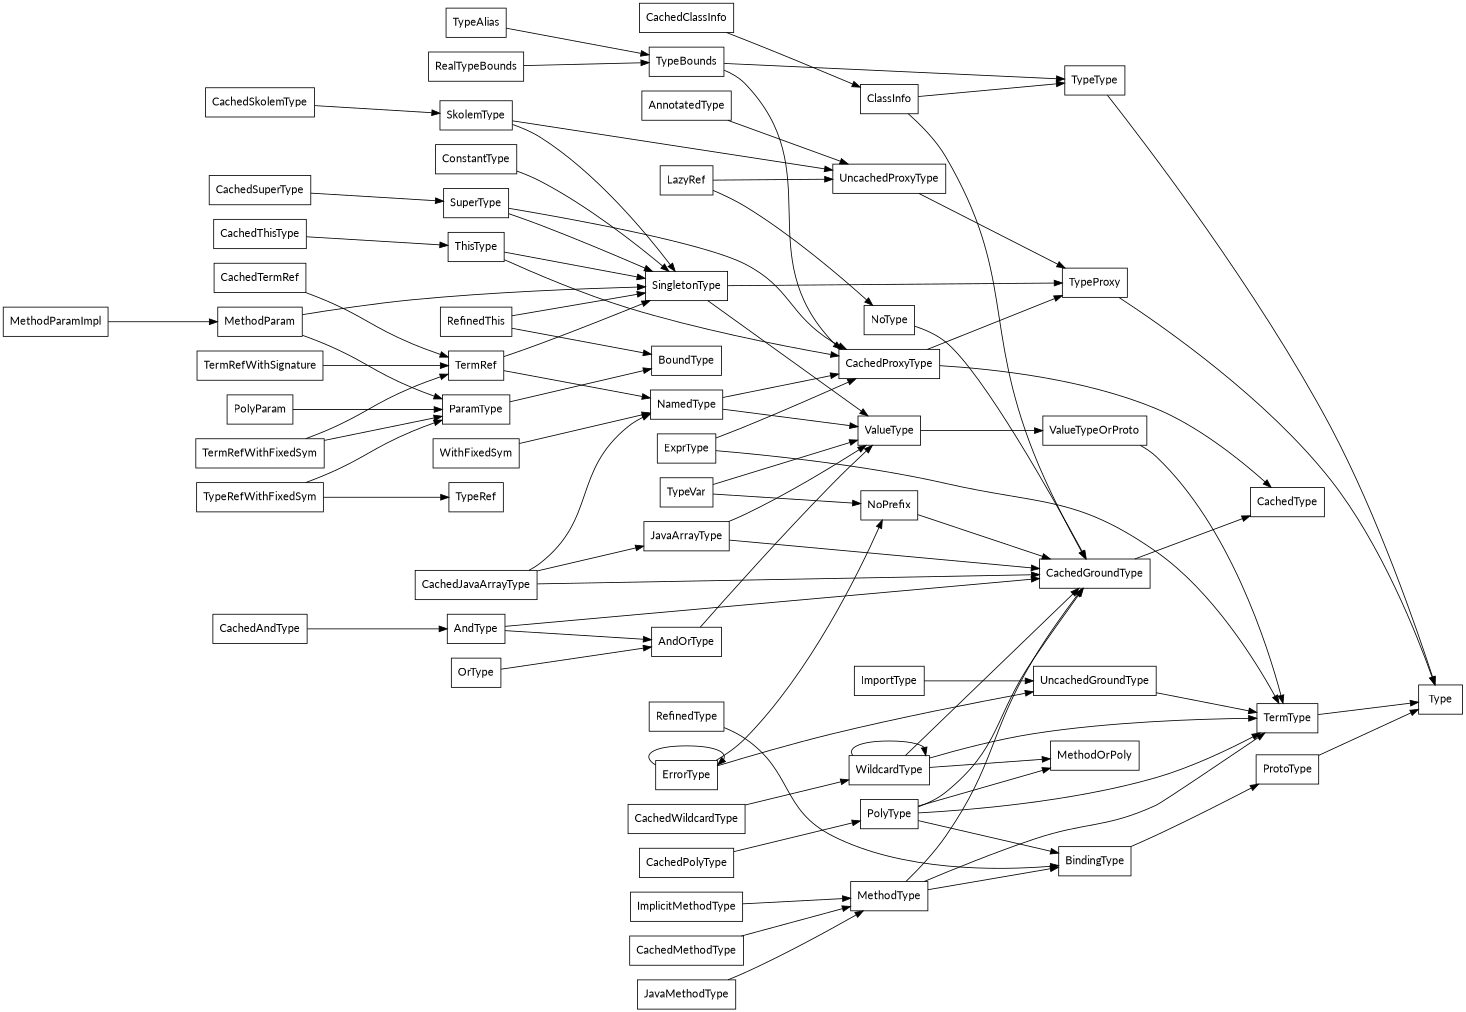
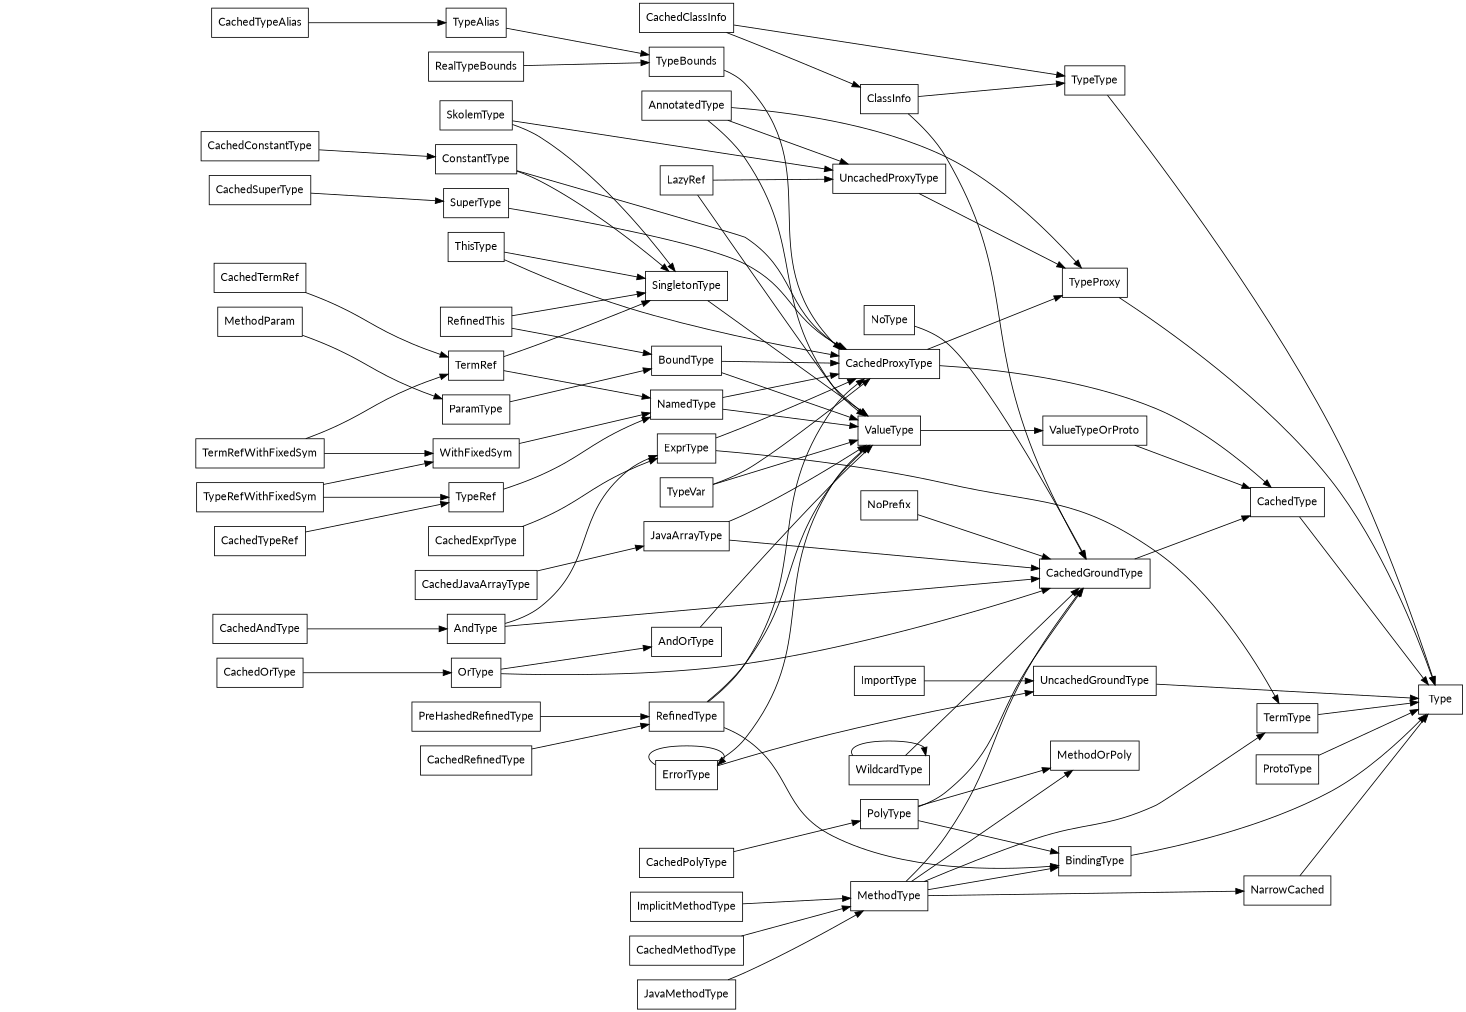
none -> (260, 23)
(890, 71) -> (895, 50)
(260, 102) -> none
none -> (260, 146)
none -> (700, 224)
(260, 234) -> none
(577, 240) -> none
(797, 242) -> (775, 306)
none -> (786, 264)
(891, 284) -> (921, 146)
(469, 295) -> none
(56, 322) -> none
none -> (776, 362)
(260, 366) -> none
none -> (786, 395)
(260, 410) -> none
(379, 429) -> (375, 453)
(370, 452) -> (374, 474)
(585, 493) -> (574, 457)
(786, 499) -> (791, 439)
none -> (260, 541)
none -> (476, 541)
none -> (785, 553)
(1229, 559) -> (1189, 465)
none -> (788, 578)
(784, 579) -> (776, 659)
none -> (1362, 598)
(574, 635) -> (582, 546)
(811, 654) -> (793, 608)
none -> (260, 673)
(1202, 702) -> (1283, 691)
none -> (476, 717)
(1088, 727) -> none
none -> (476, 760)
(992, 763) -> (989, 828)
(1090, 793) -> none
(1192, 818) -> (1287, 812)
(687, 819) -> none
none -> (1287, 890)
